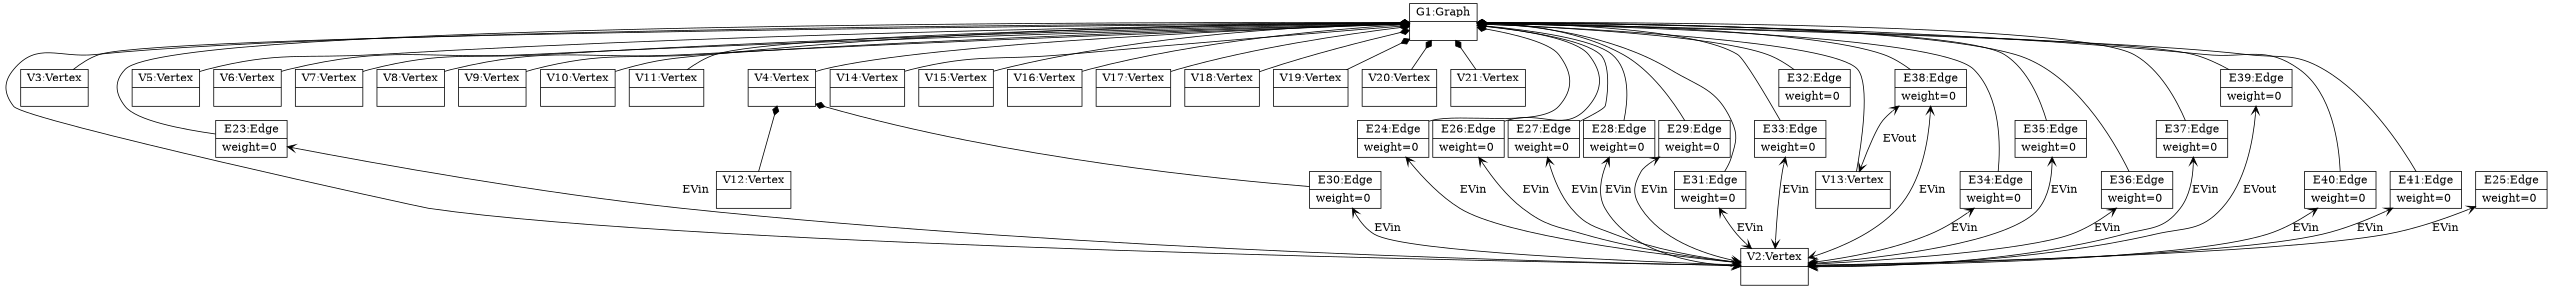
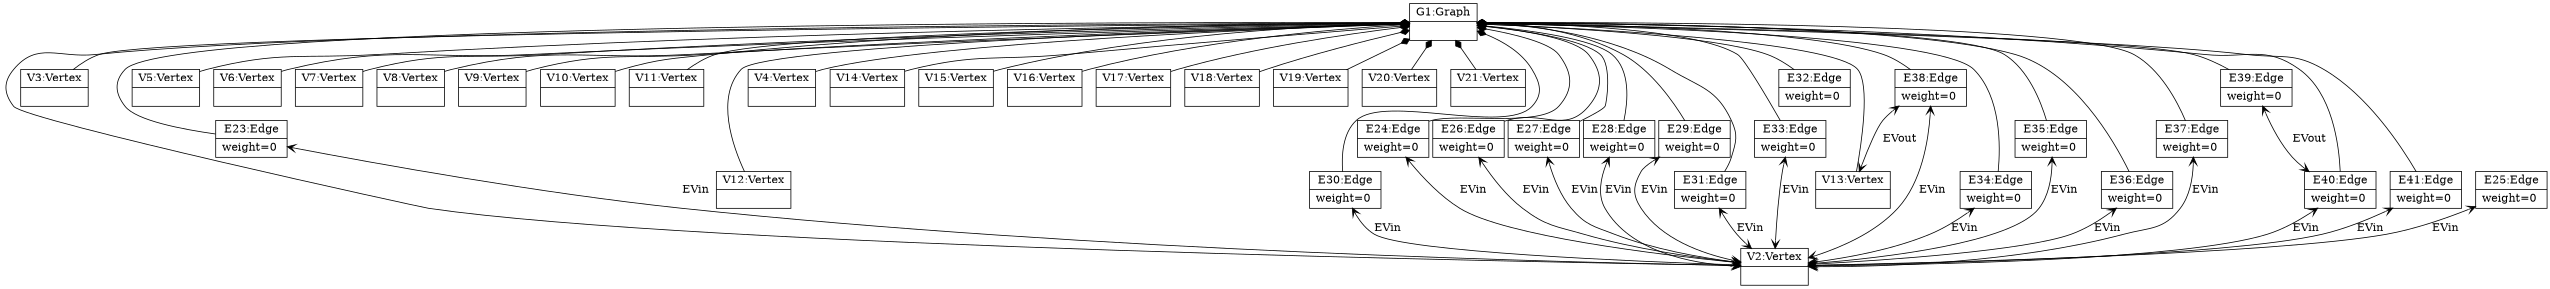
(766, 143) -> (843, 52)
(1065, 158) -> (1441, 114)
(2099, 245) -> (2281, 142)
